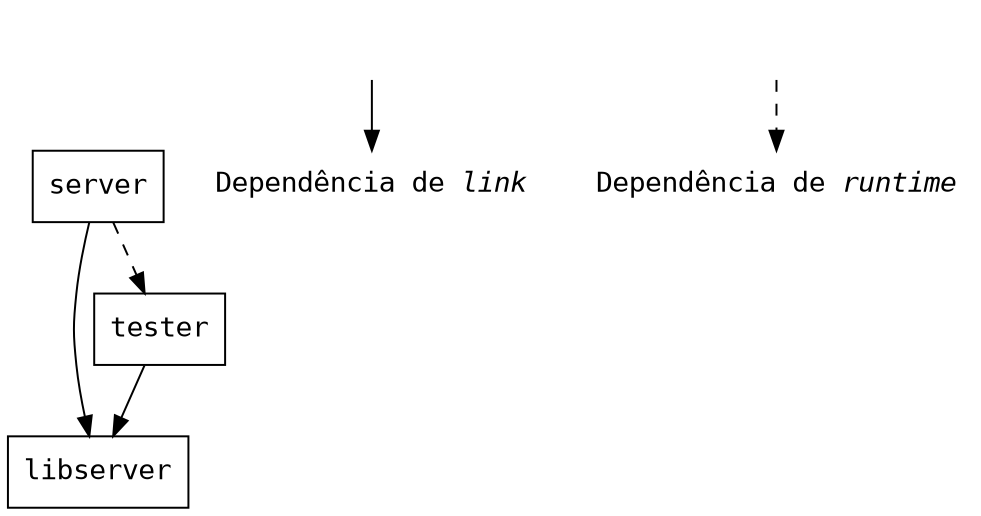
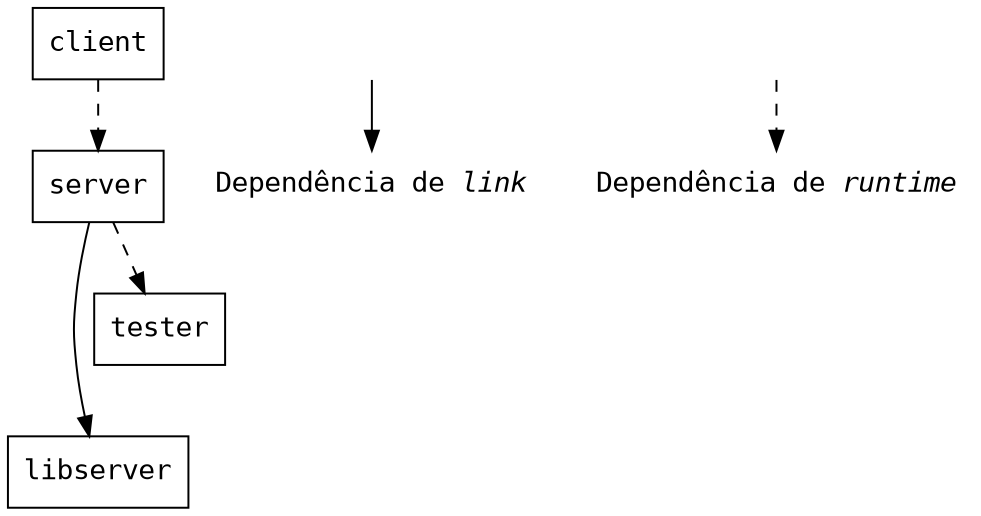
none -> (98, 44)
(133, 392) -> none
